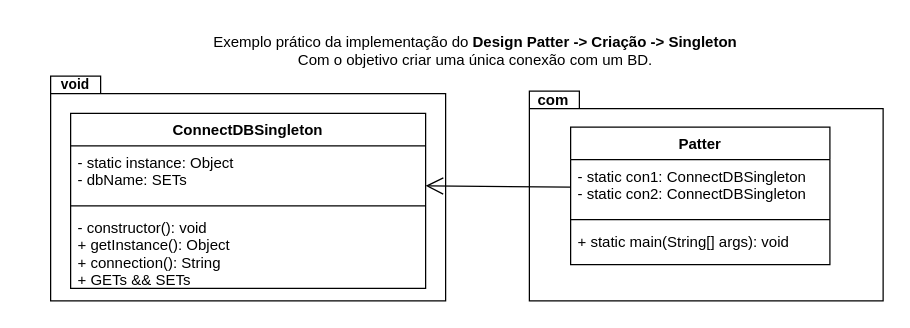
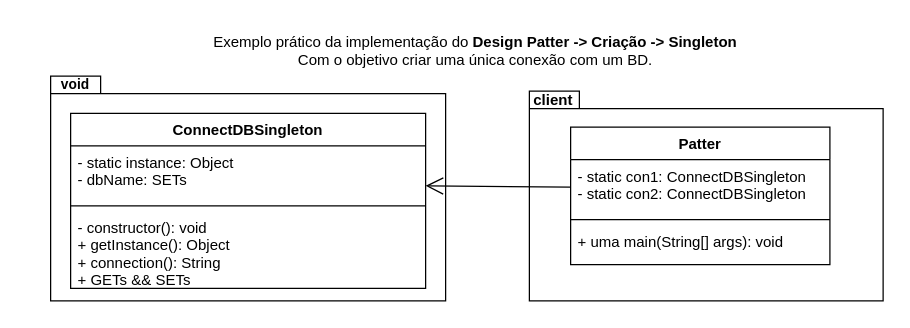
(553, 99) -> (553, 99)
(705, 241) -> (694, 241)
